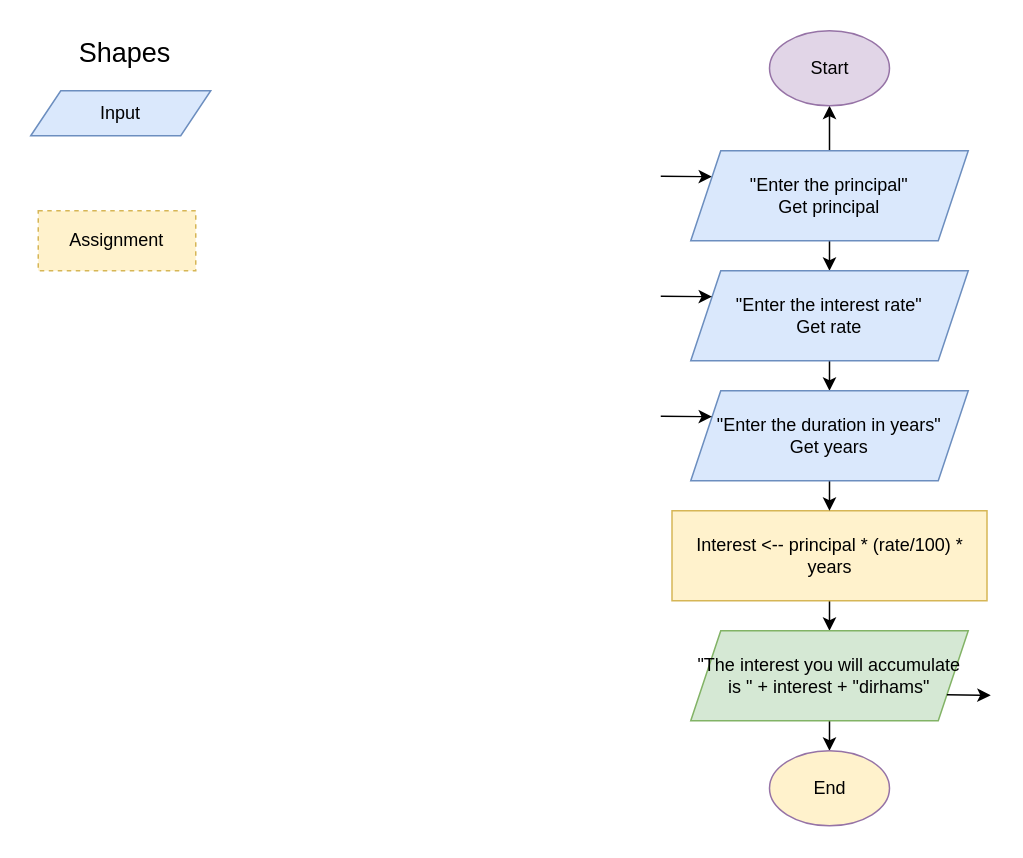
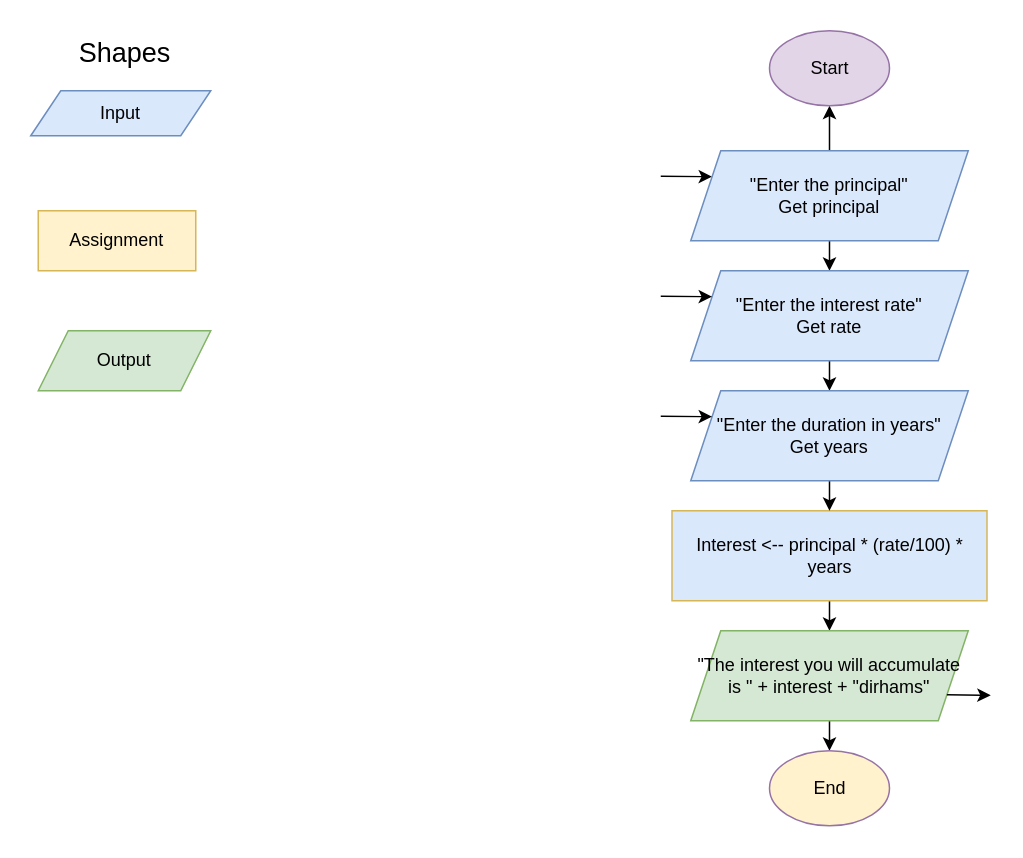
(117, 241) -> (117, 241)
none -> (125, 361)
(830, 556) -> (830, 556)
